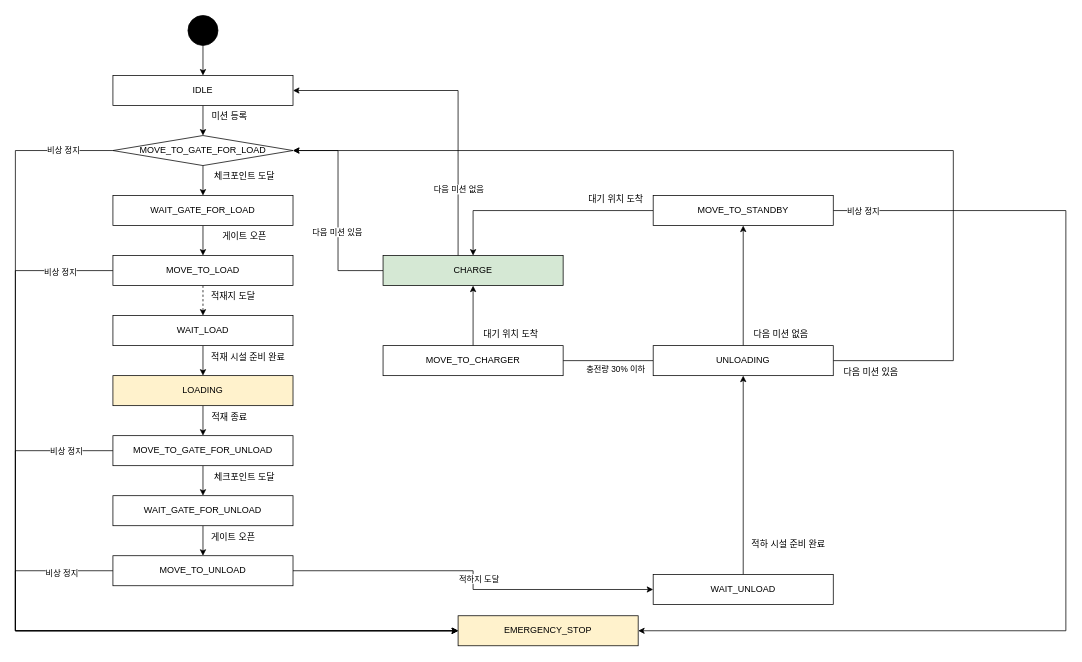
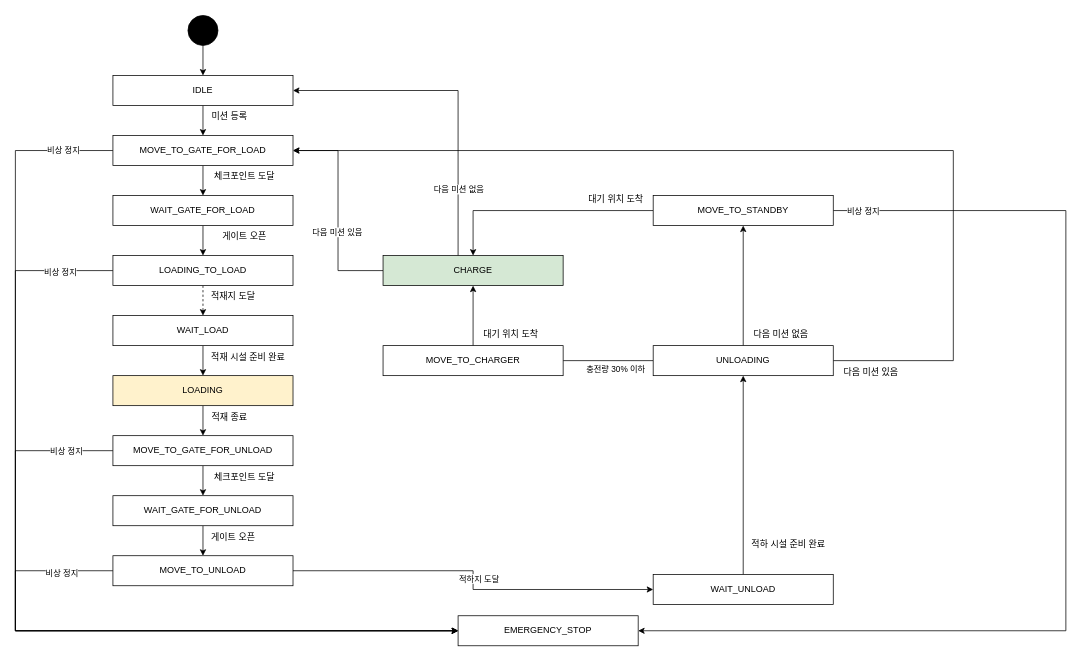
(203, 150) -> (203, 150)
(203, 270) -> (203, 270)
(548, 630) -> (548, 630)
